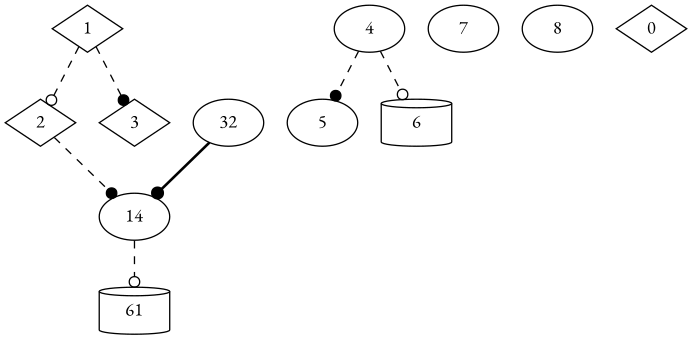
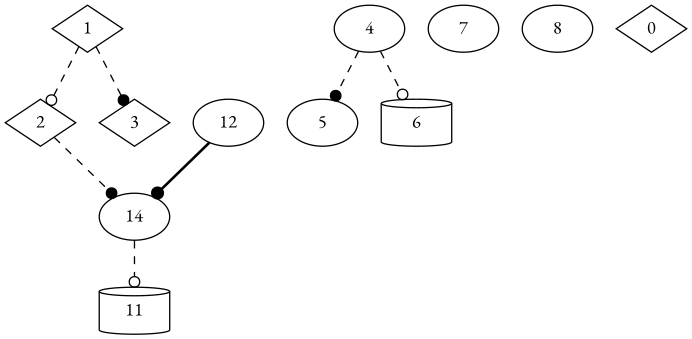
(228, 123) -> (228, 123)
(134, 311) -> (134, 311)
